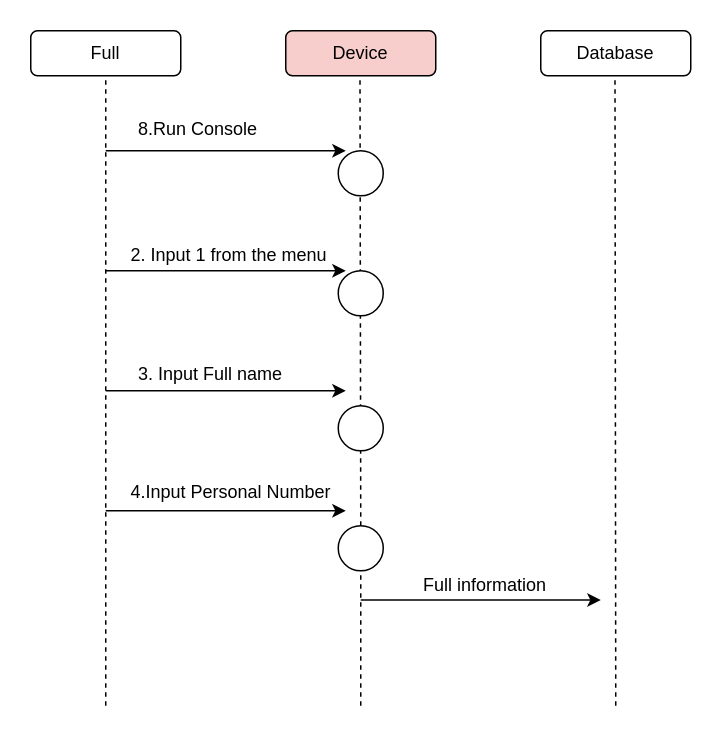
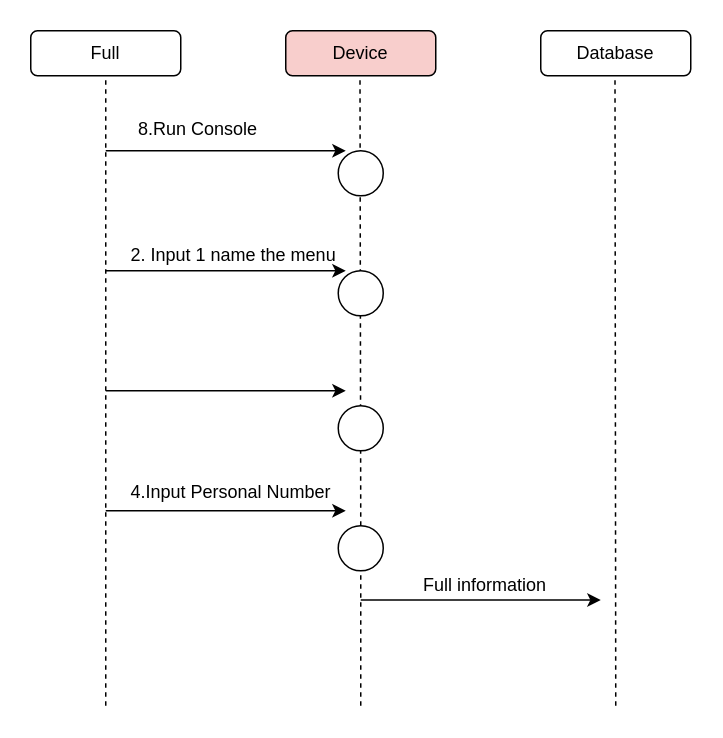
(238, 256) -> (238, 256)
(218, 374) -> none
